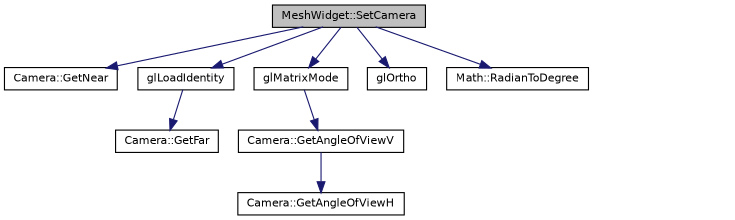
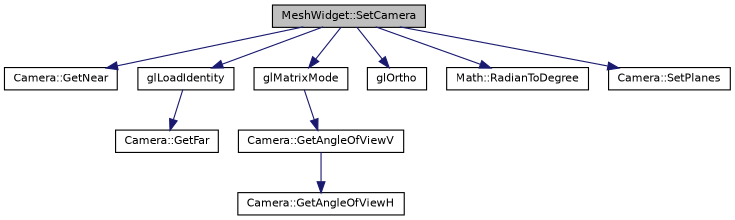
none -> (669, 79)
